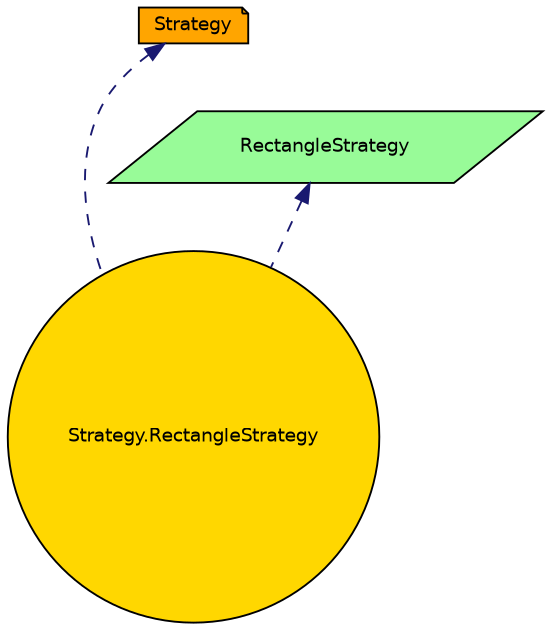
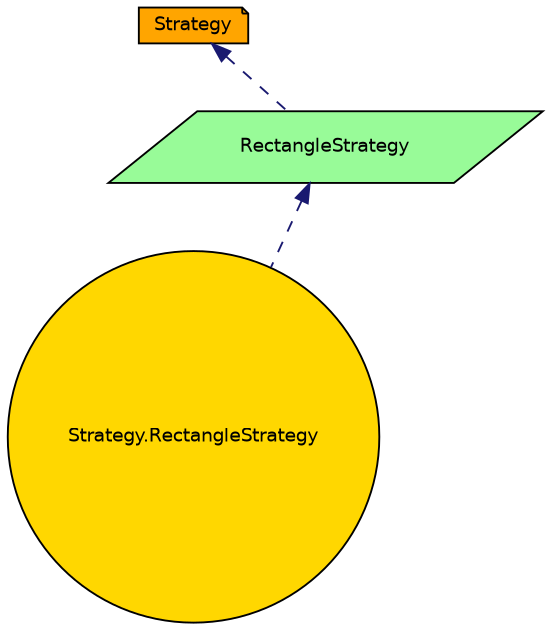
(87, 155) -> (257, 84)
